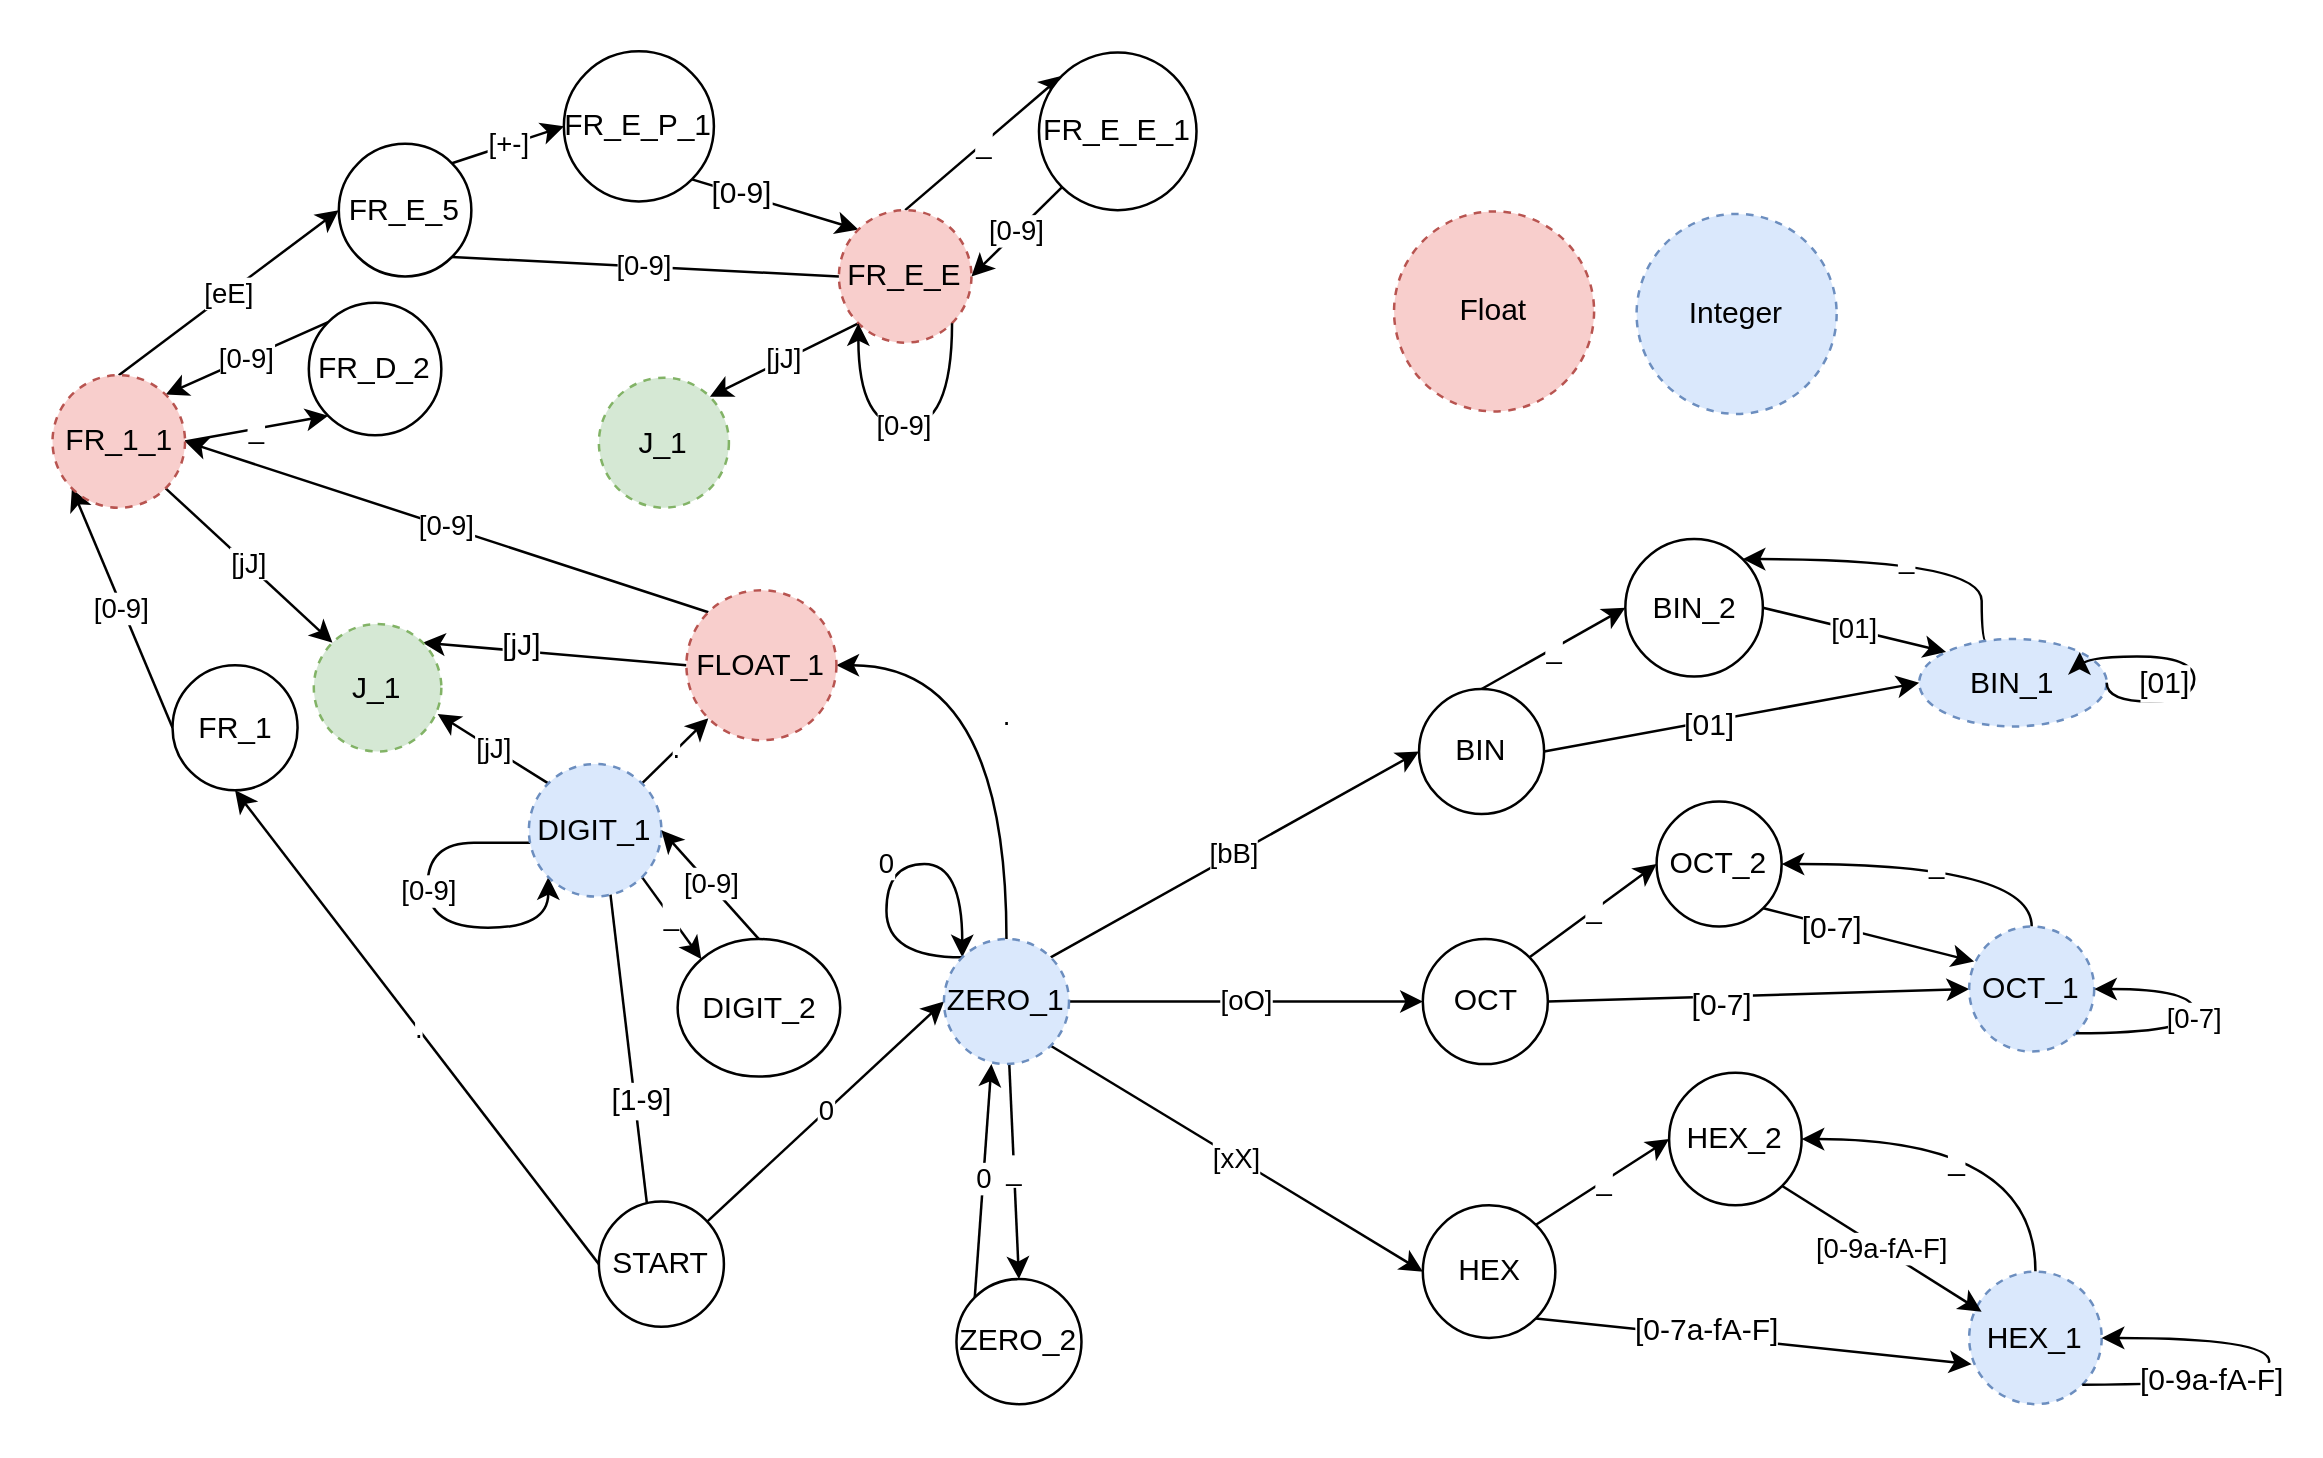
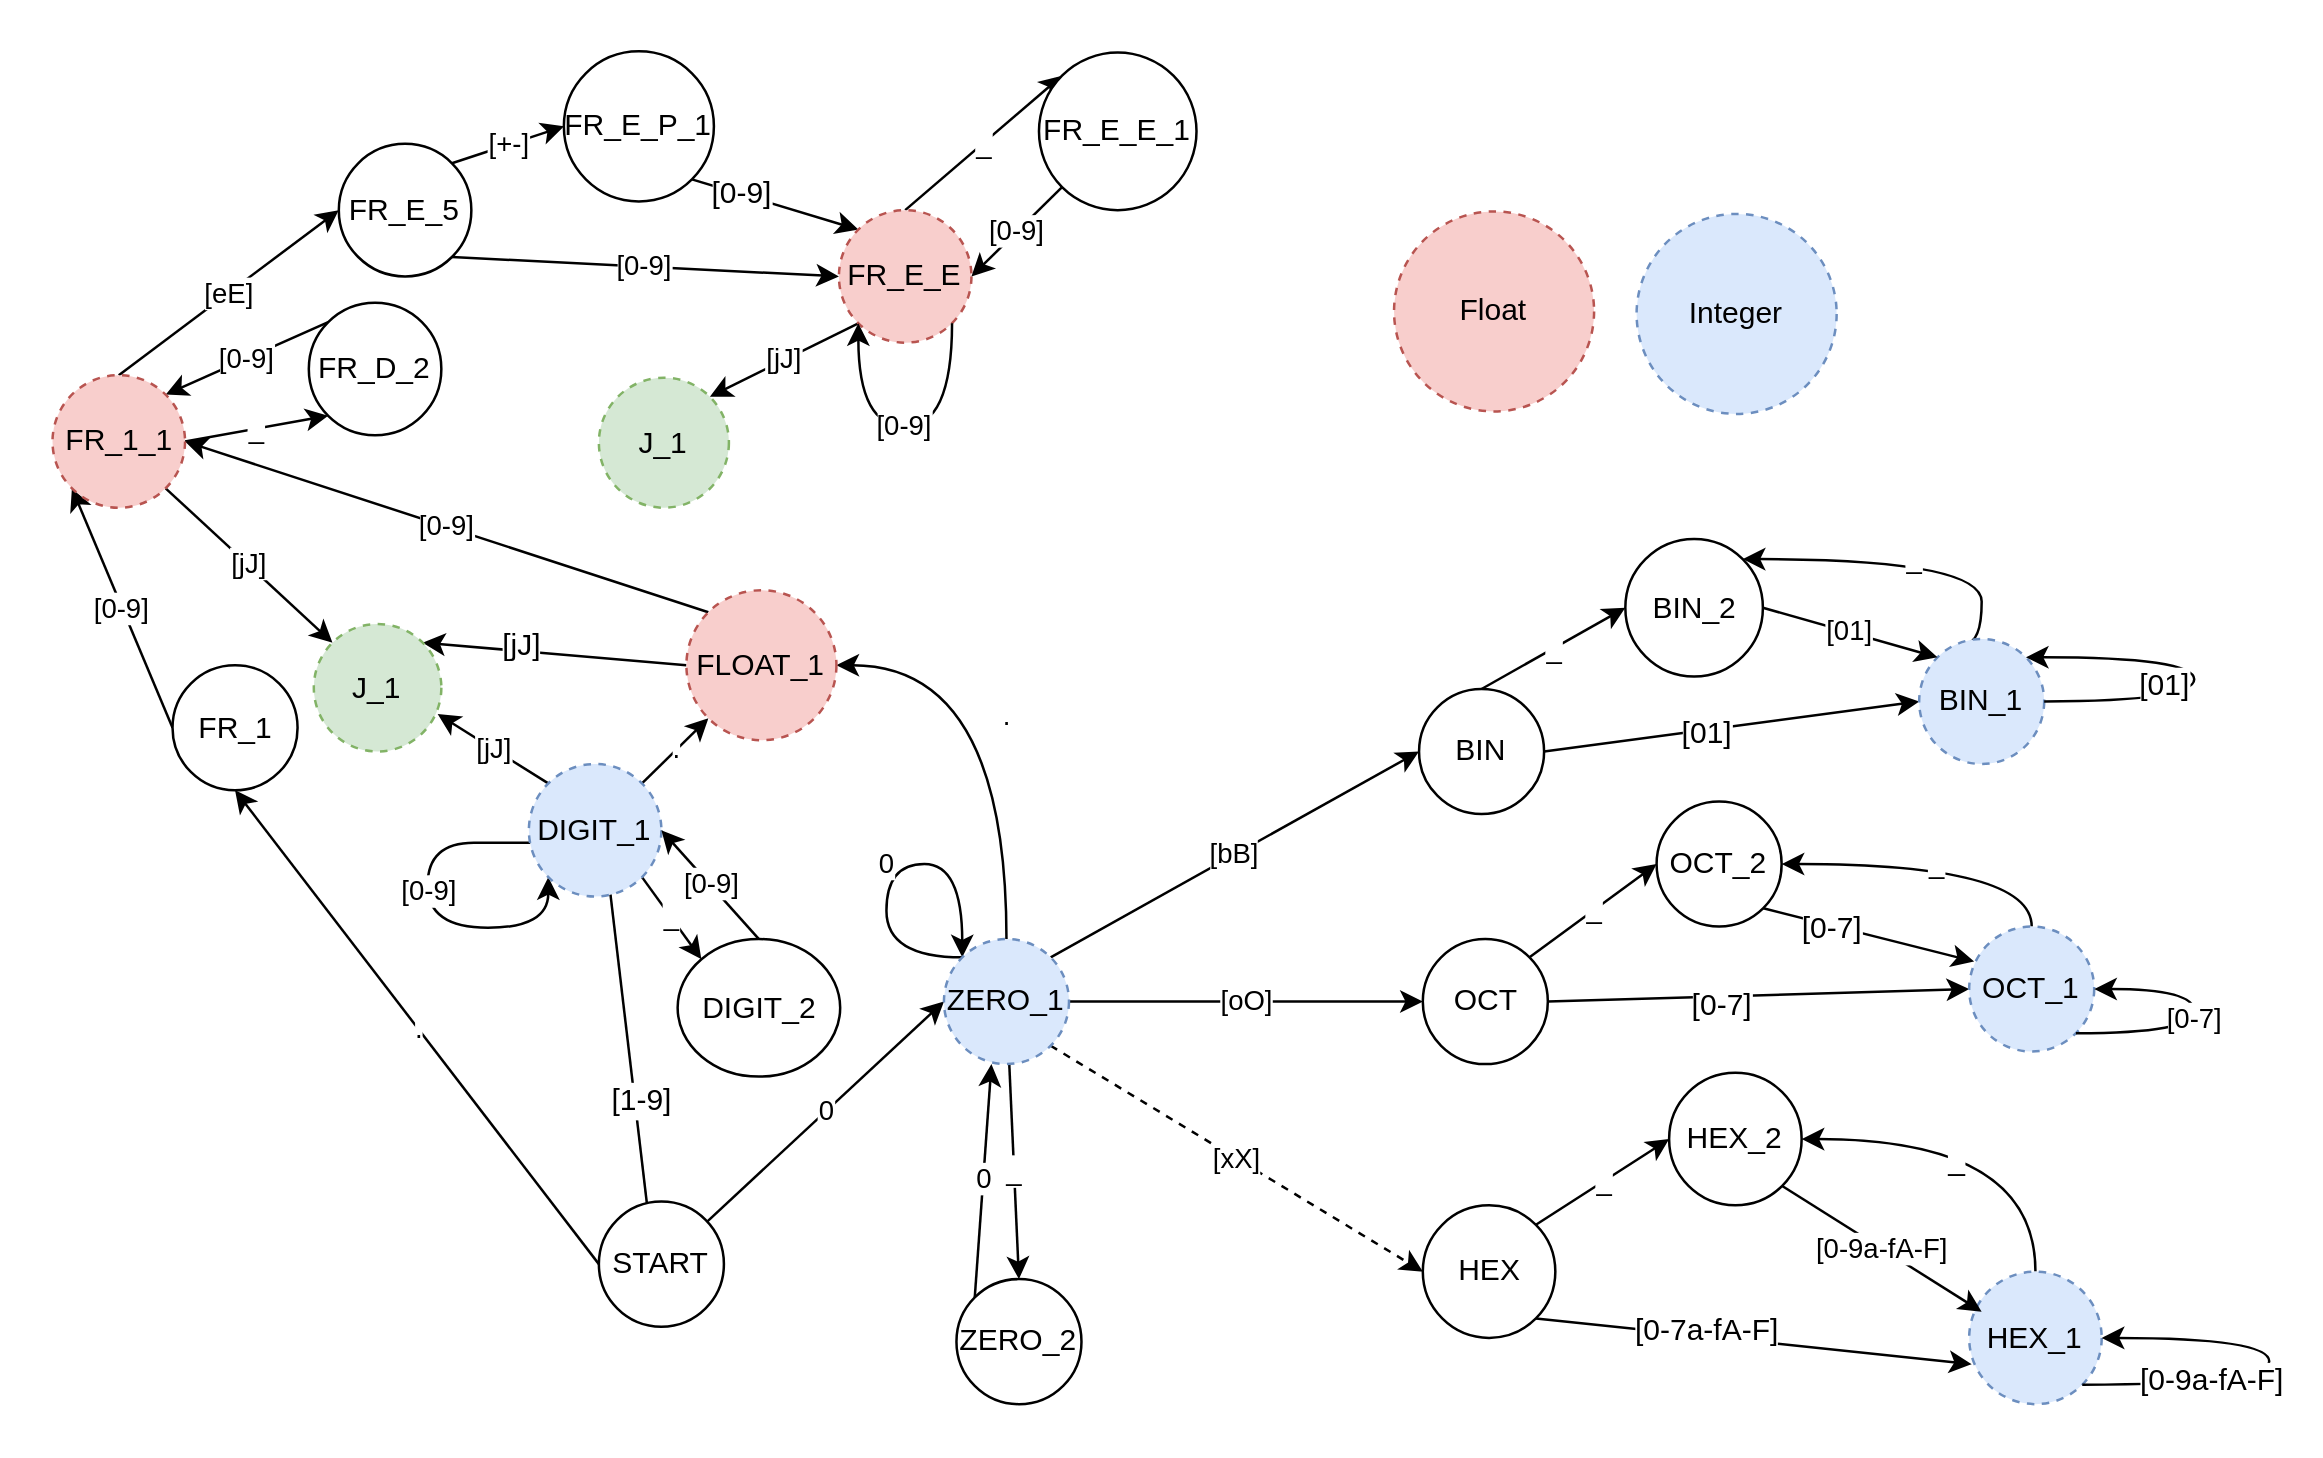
(829, 276) -> (821, 275)
(2013, 683) -> (1981, 701)
(1134, 1096) -> (1134, 1096)
